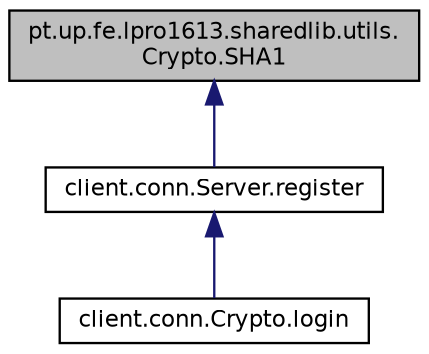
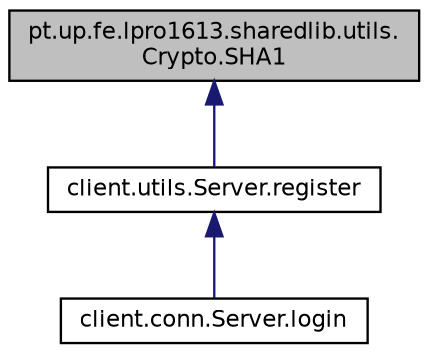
(214, 190) -> (214, 190)
(214, 321) -> (214, 321)
